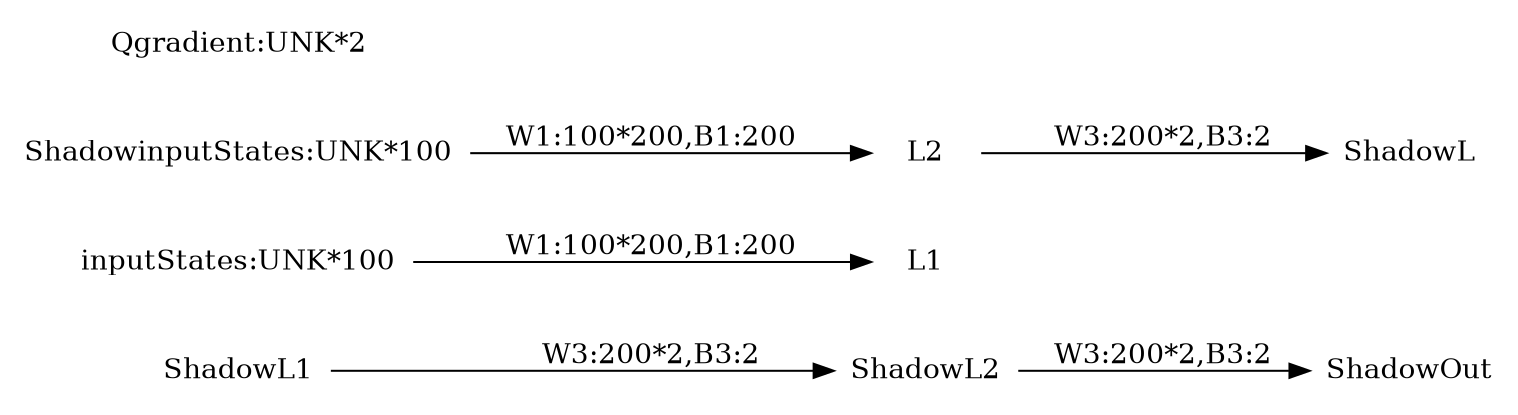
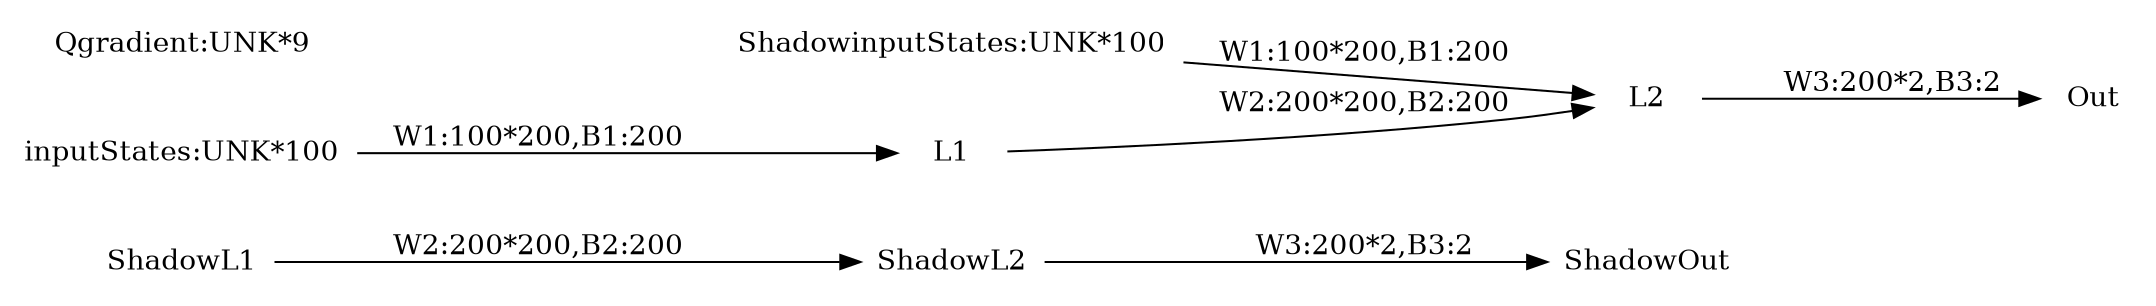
(239, 44) -> (182, 44)
none -> (1291, 137)
(1410, 153) -> (2094, 99)
(652, 356) -> (539, 247)
